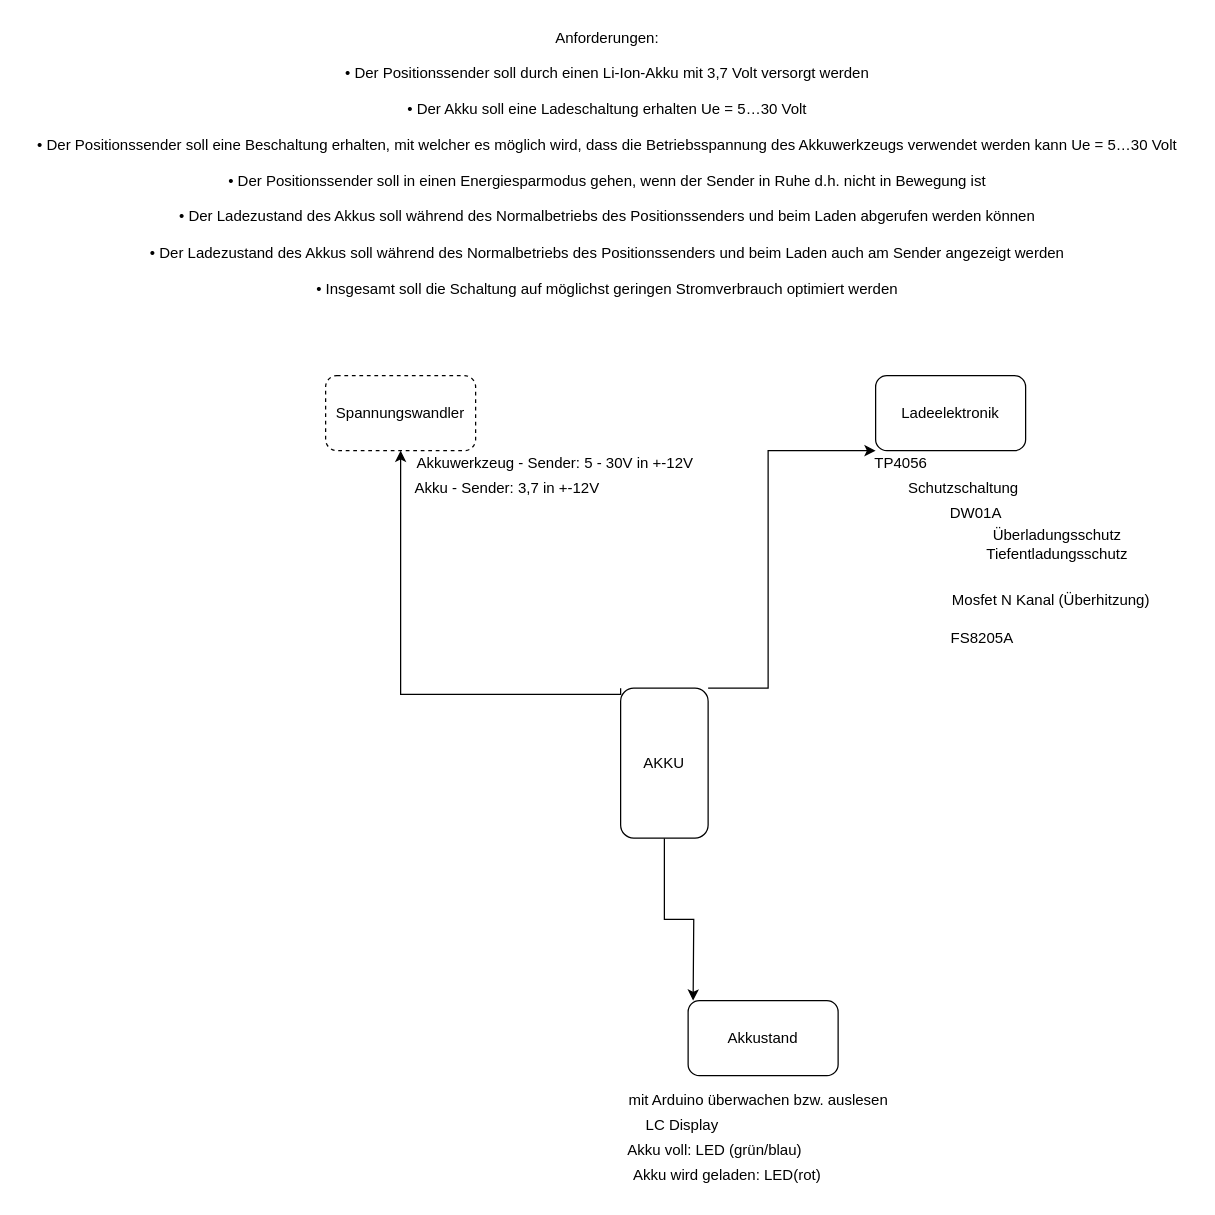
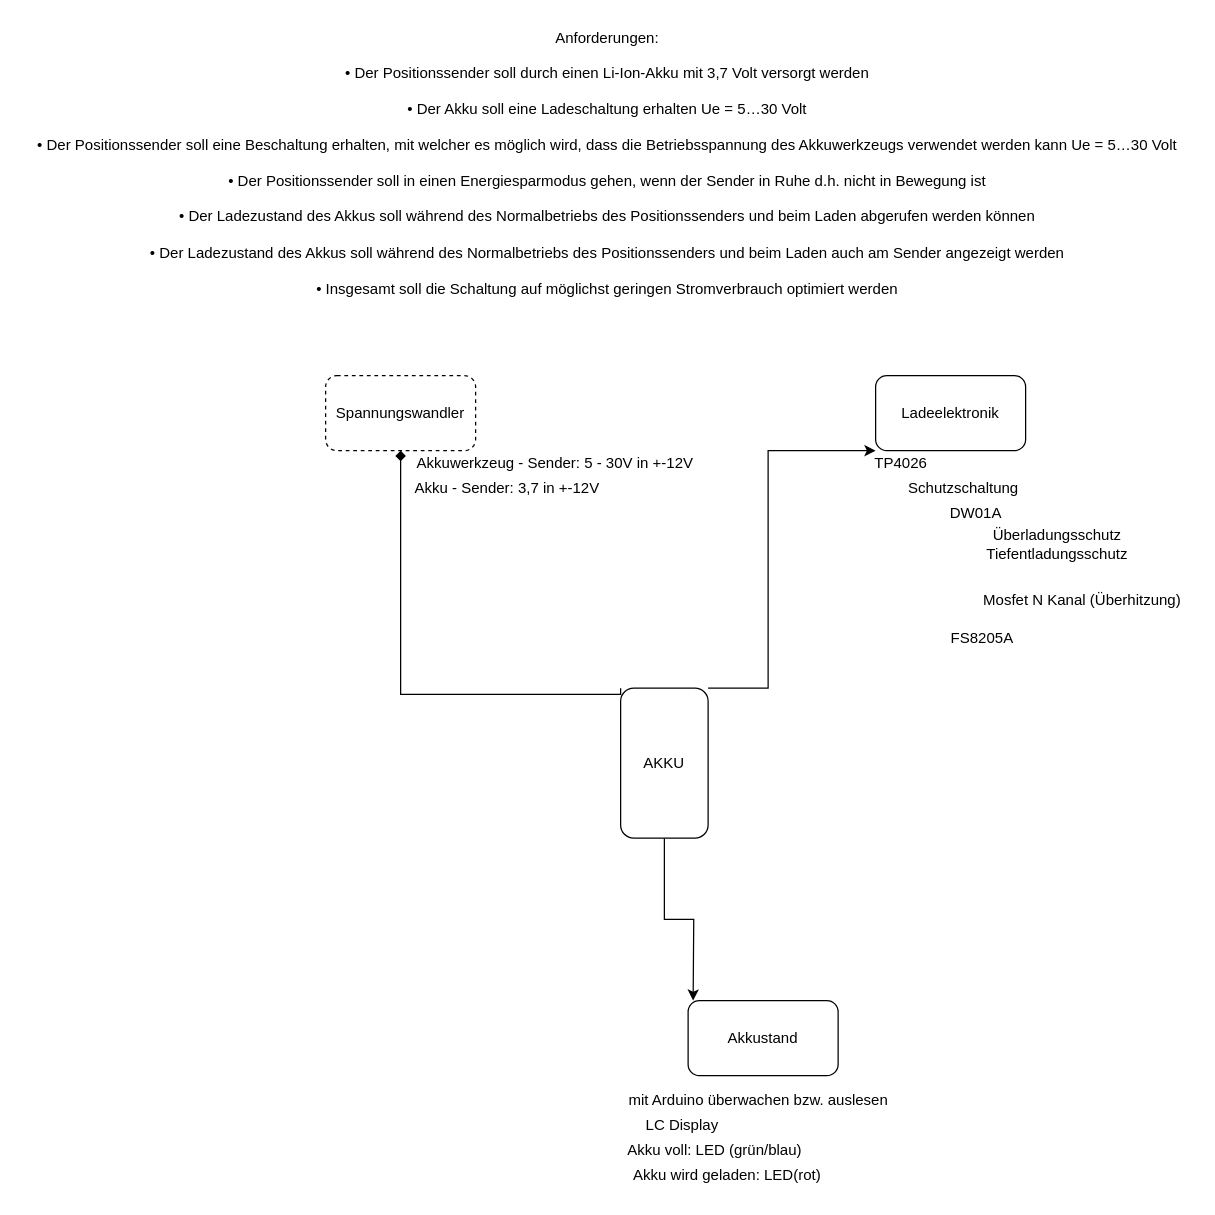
(401, 461) -> (401, 461)
(901, 463) -> (901, 463)
(1051, 601) -> (1082, 601)
